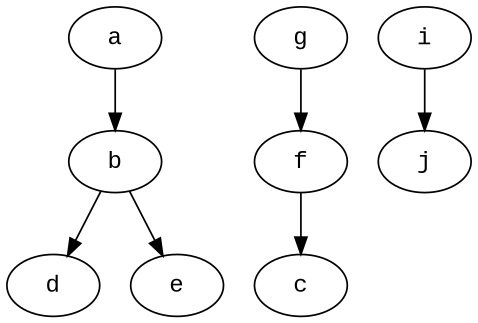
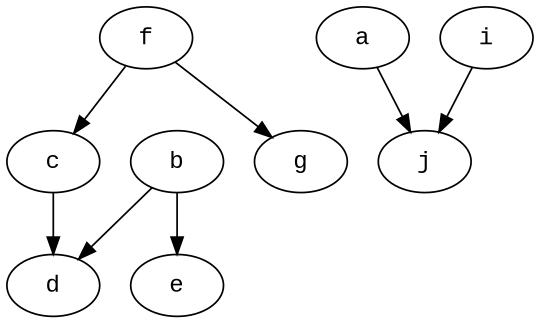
(115, 91) -> (390, 92)
(301, 91) -> (217, 94)
none -> (53, 215)
